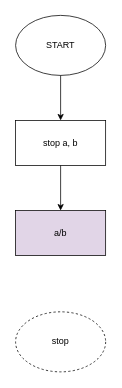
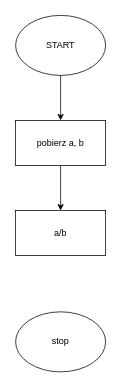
(60, 143) -> (60, 143)
(60, 233) -> (60, 233)
(60, 342) -> (60, 342)
